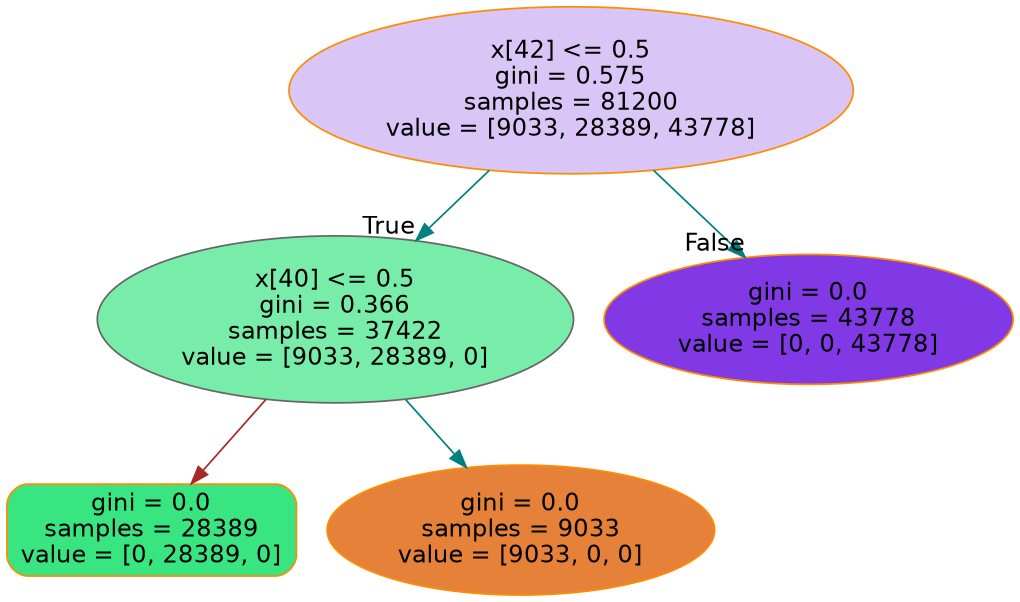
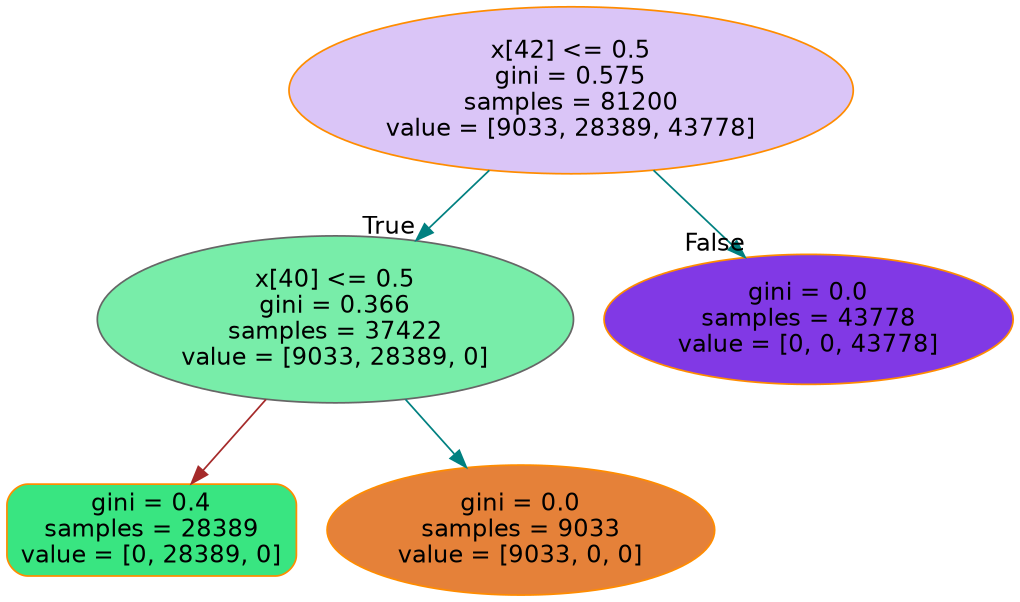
(152, 530) -> (152, 530)
